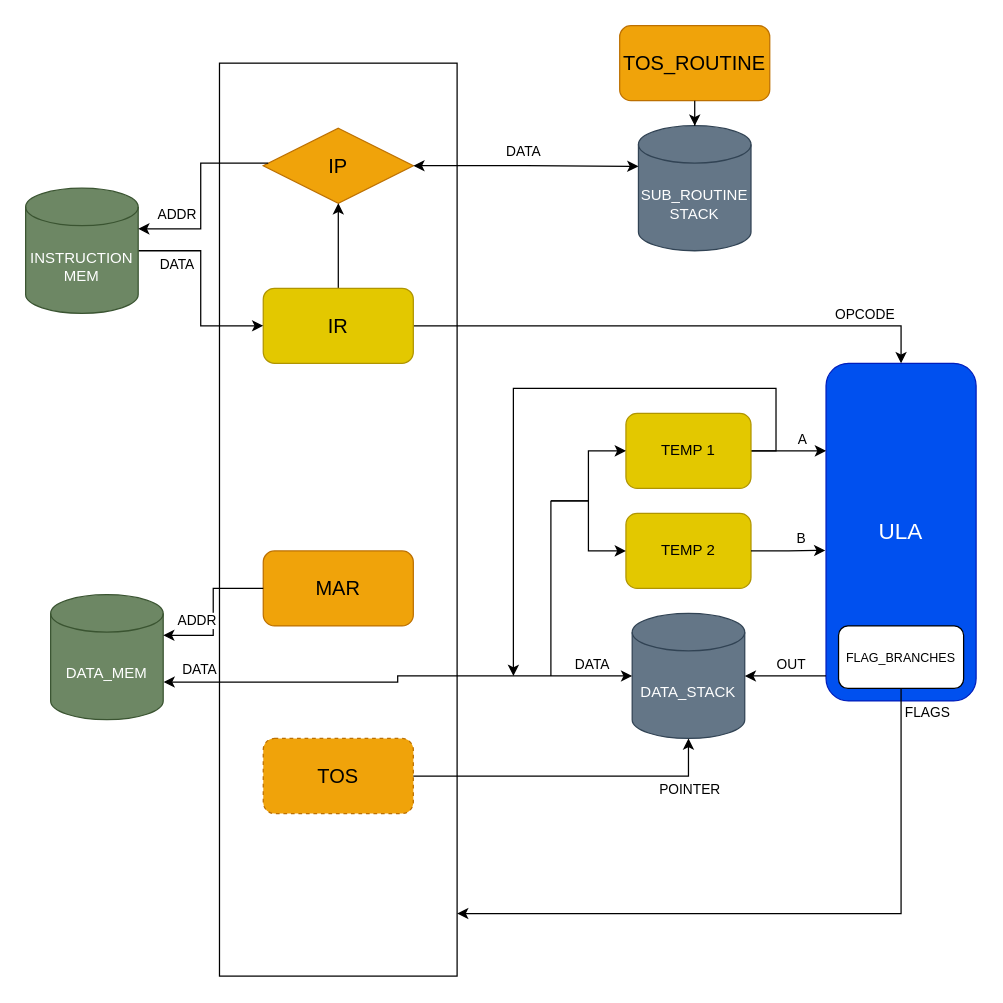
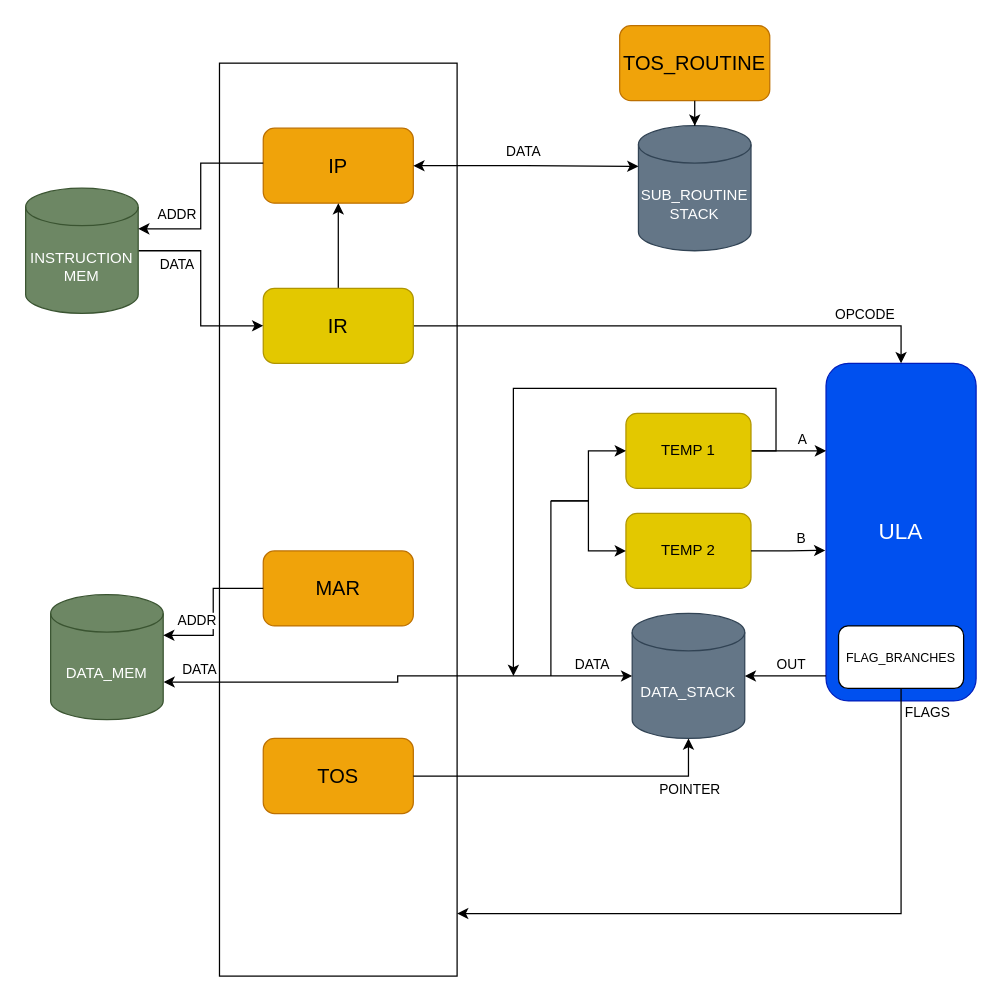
(338, 166) -> (338, 166)
(338, 776) -> (338, 776)
